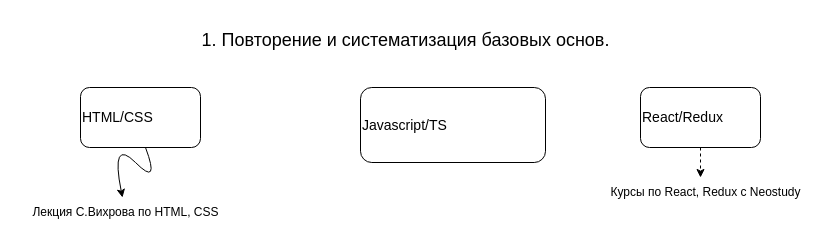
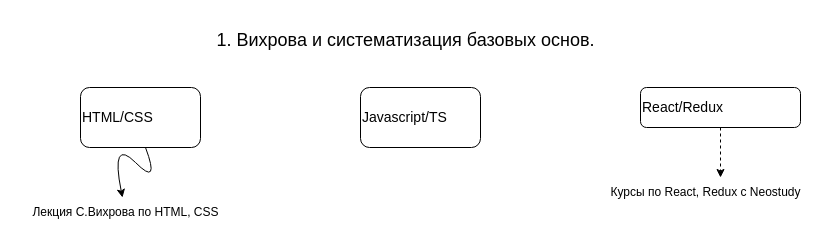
(406, 41) -> (406, 41)
(701, 118) -> (721, 108)
(453, 125) -> (421, 118)
